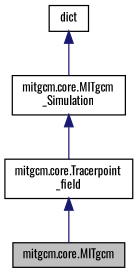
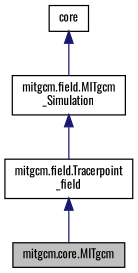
(69, 18) -> (69, 18)
(69, 95) -> (69, 95)
(69, 179) -> (69, 179)
